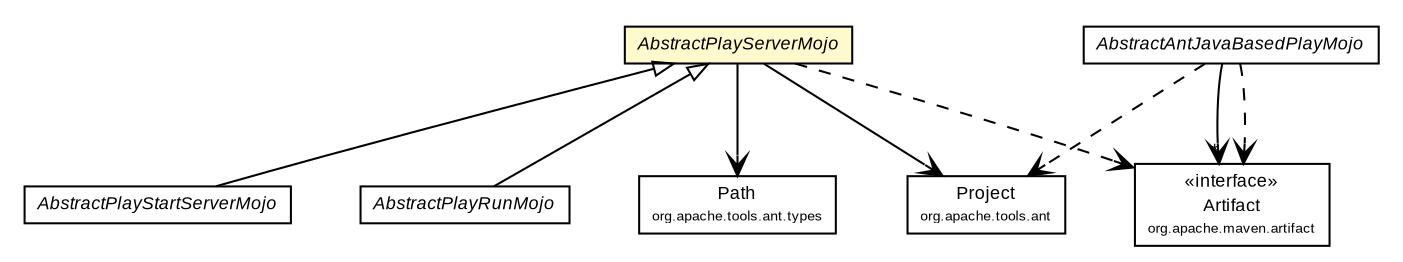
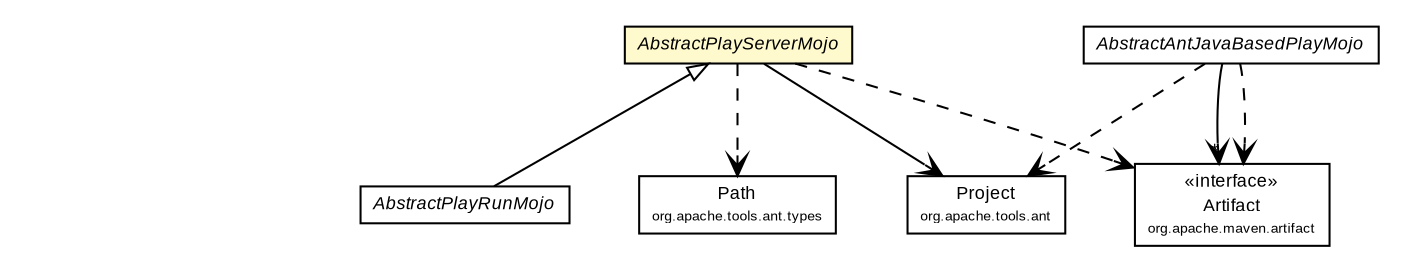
(738, 109) -> (738, 109)
(158, 205) -> none
